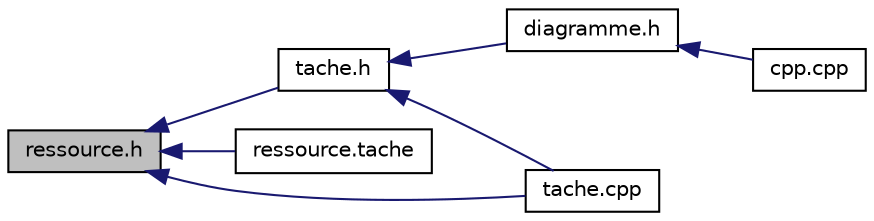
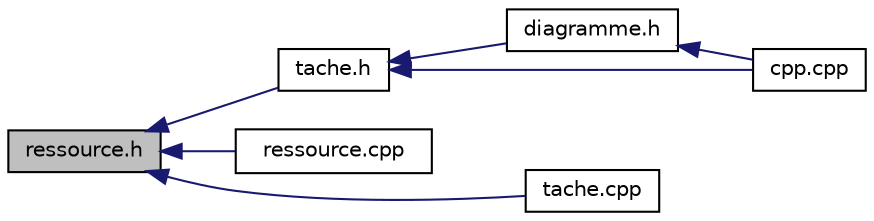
(481, 133) -> (582, 70)
(334, 151) -> (334, 151)
